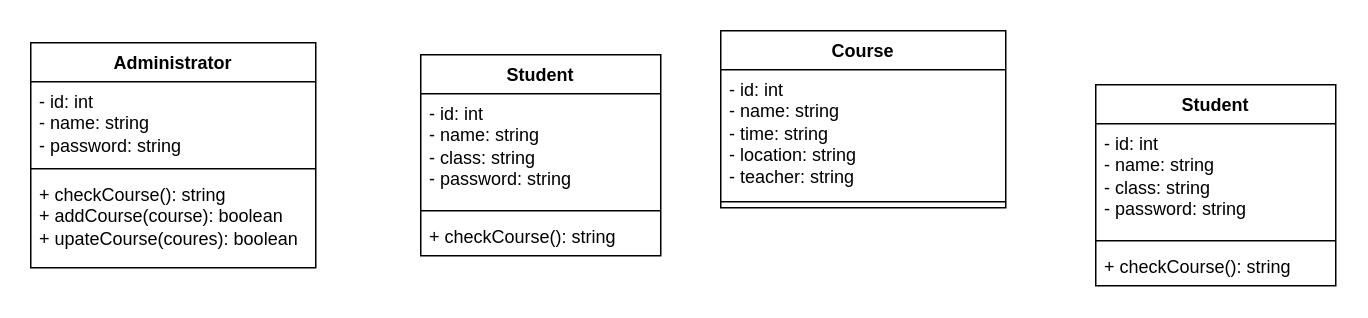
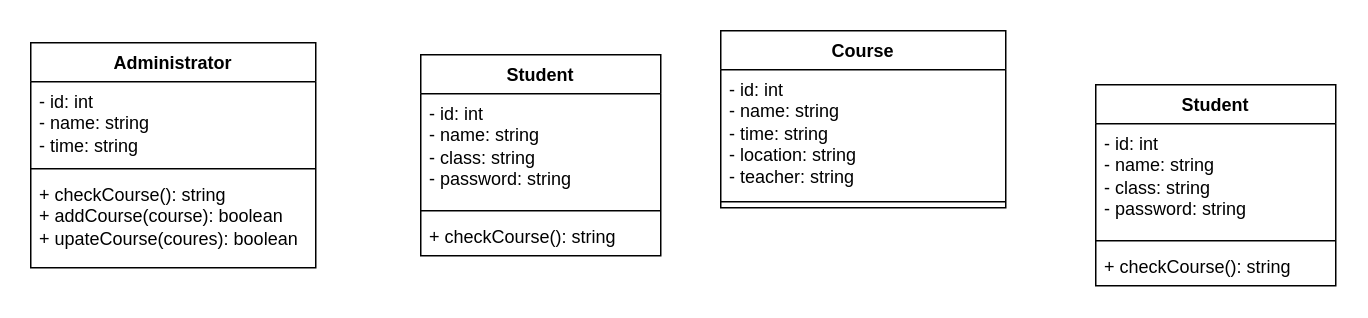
(121, 125) -> (101, 125)
